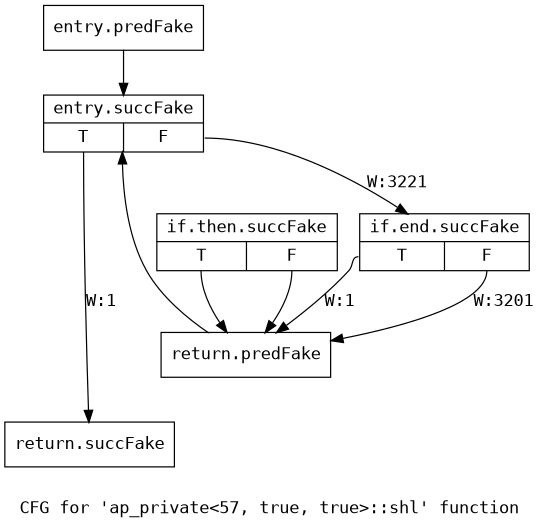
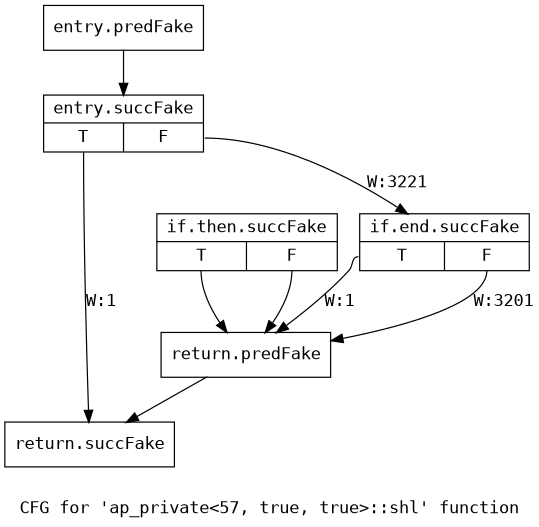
(142, 261) -> (172, 397)
